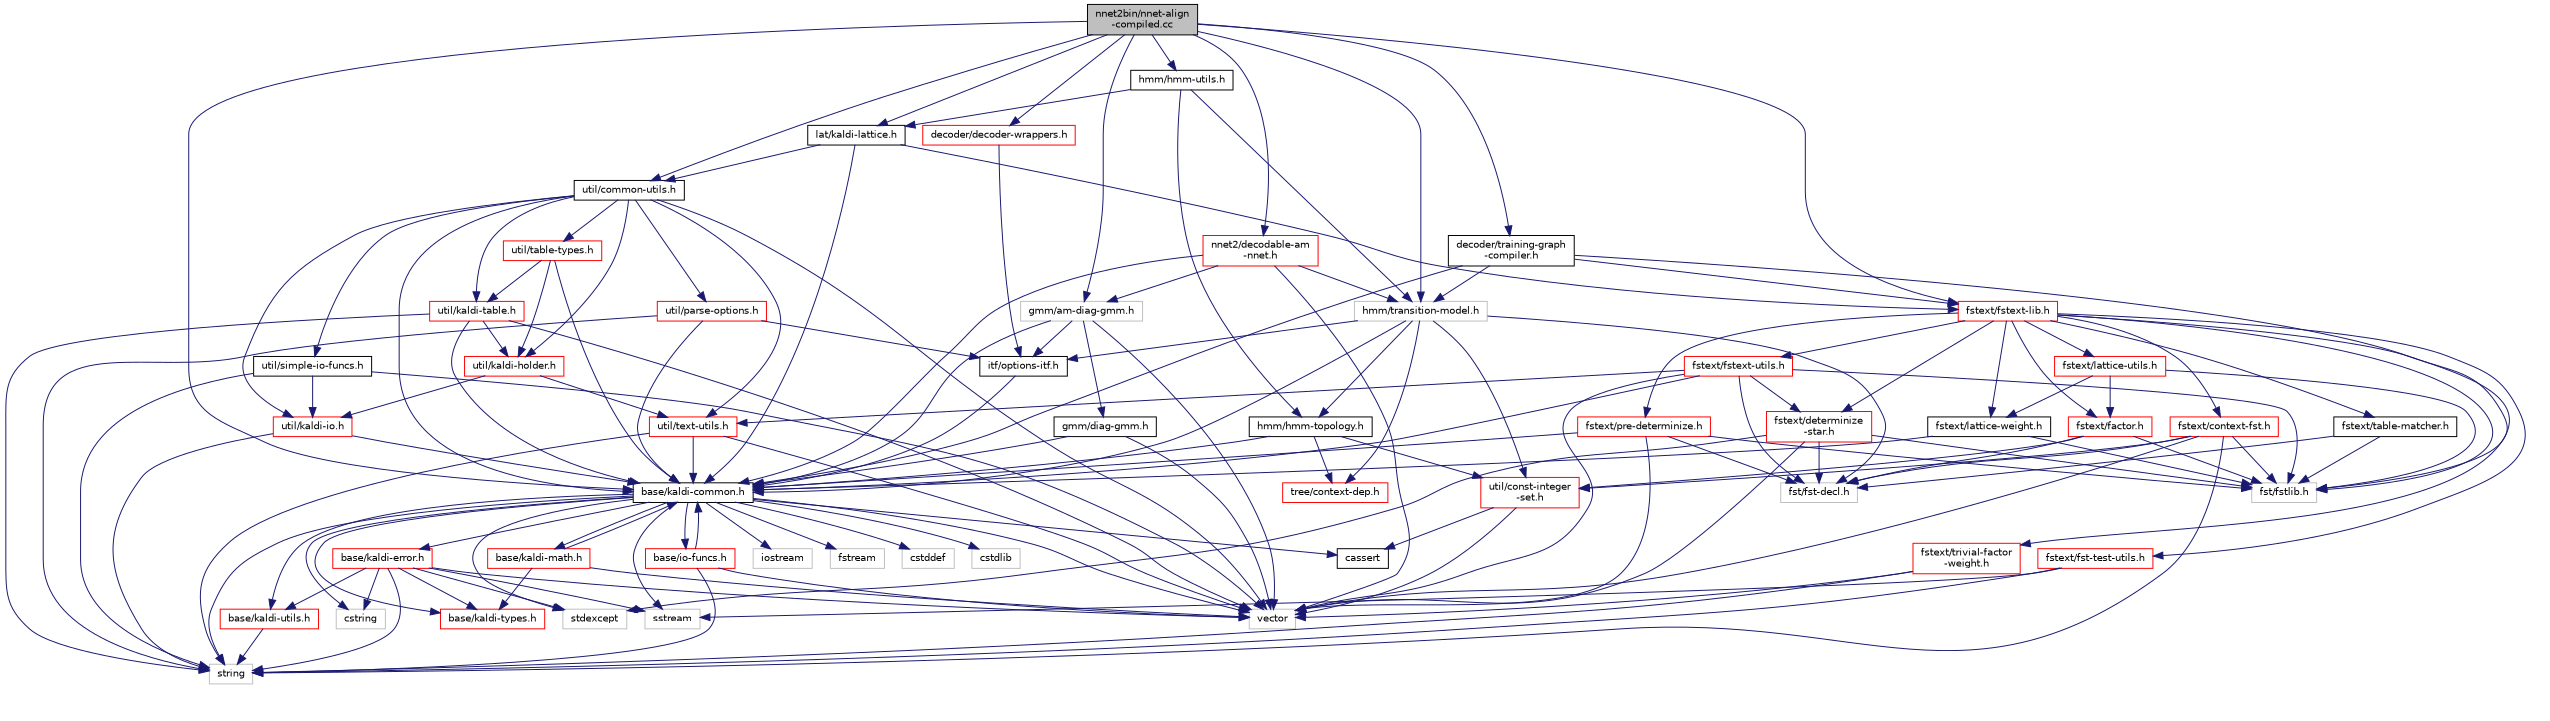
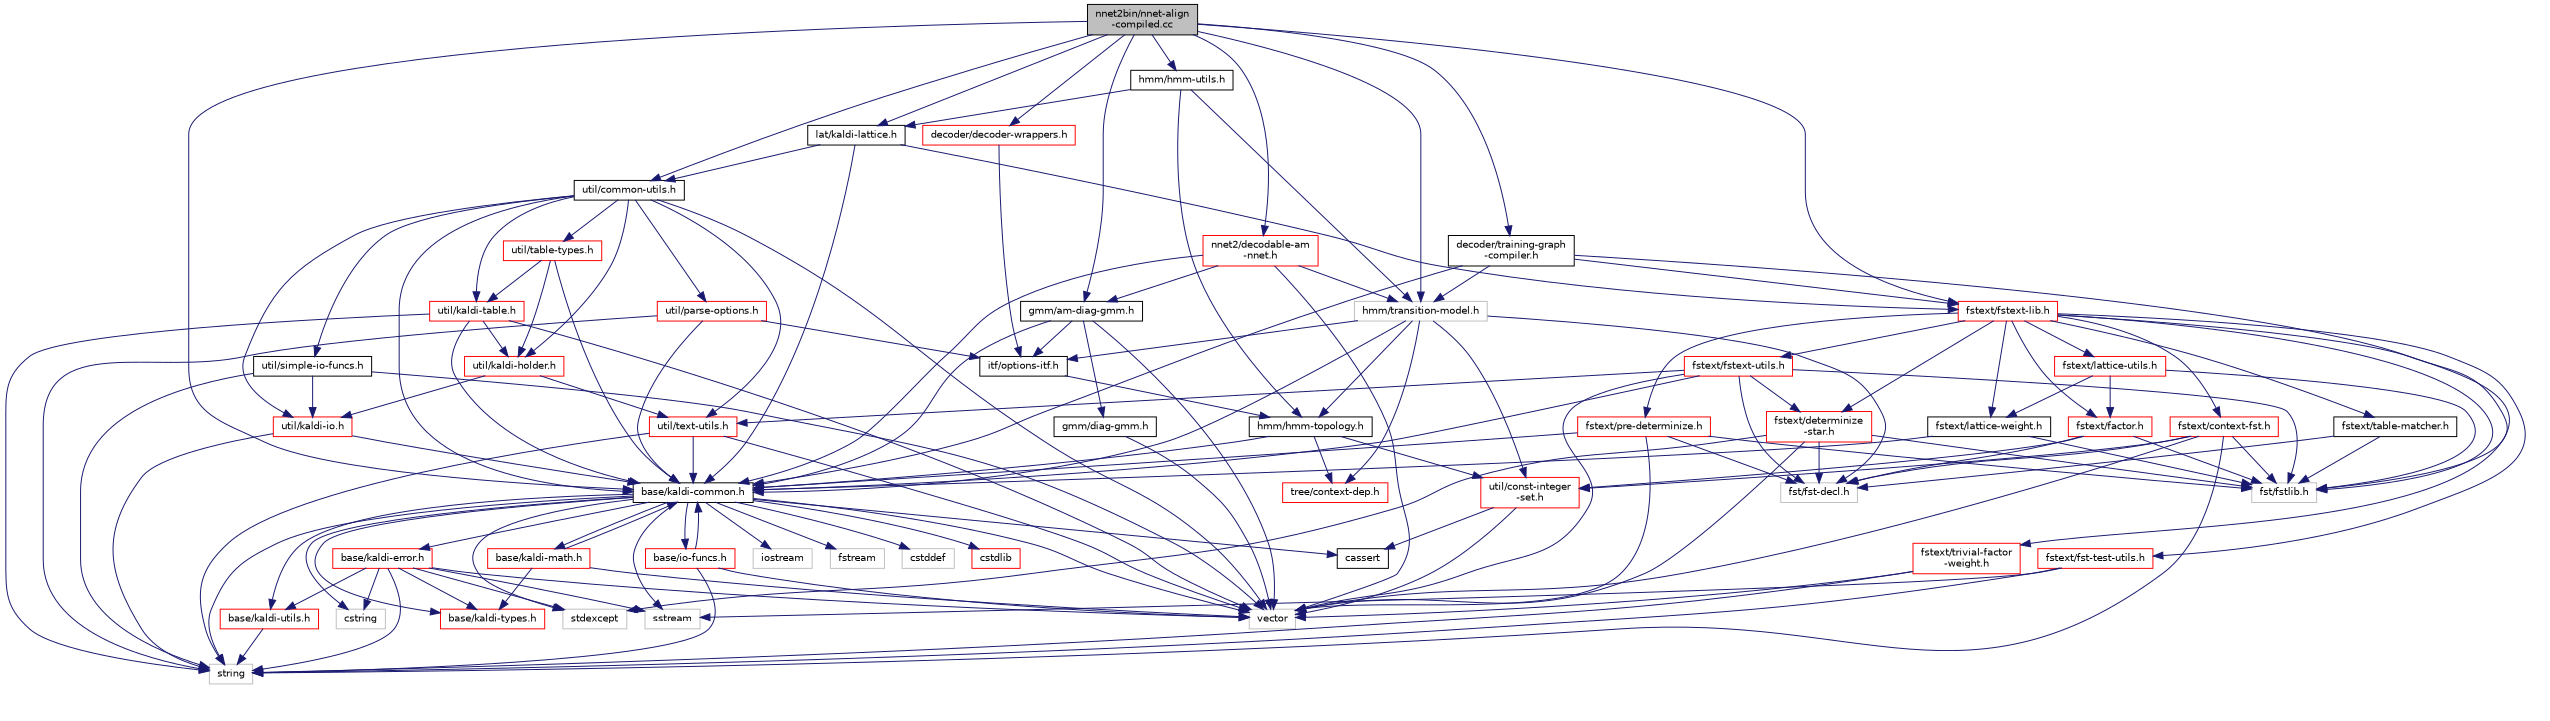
(1082, 311) -> (1082, 311)
(932, 440) -> (1153, 394)
(917, 462) -> none
(996, 559) -> (996, 559)
